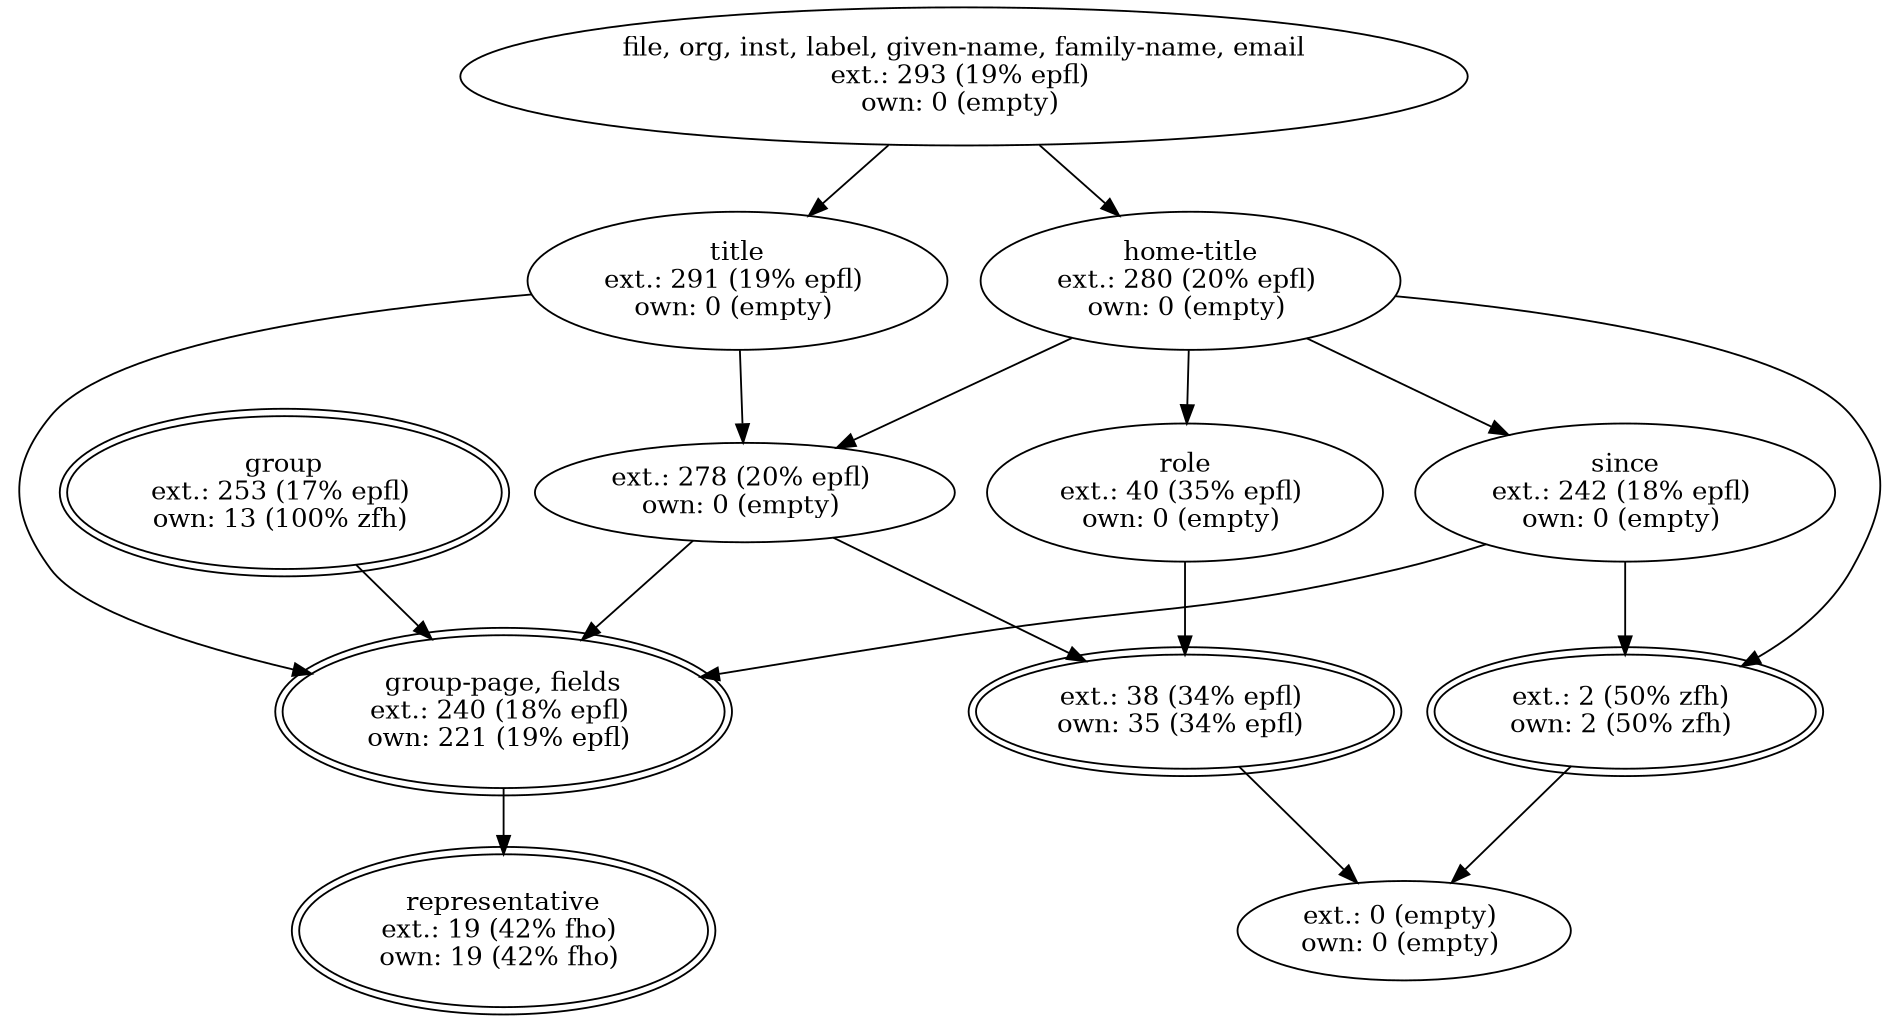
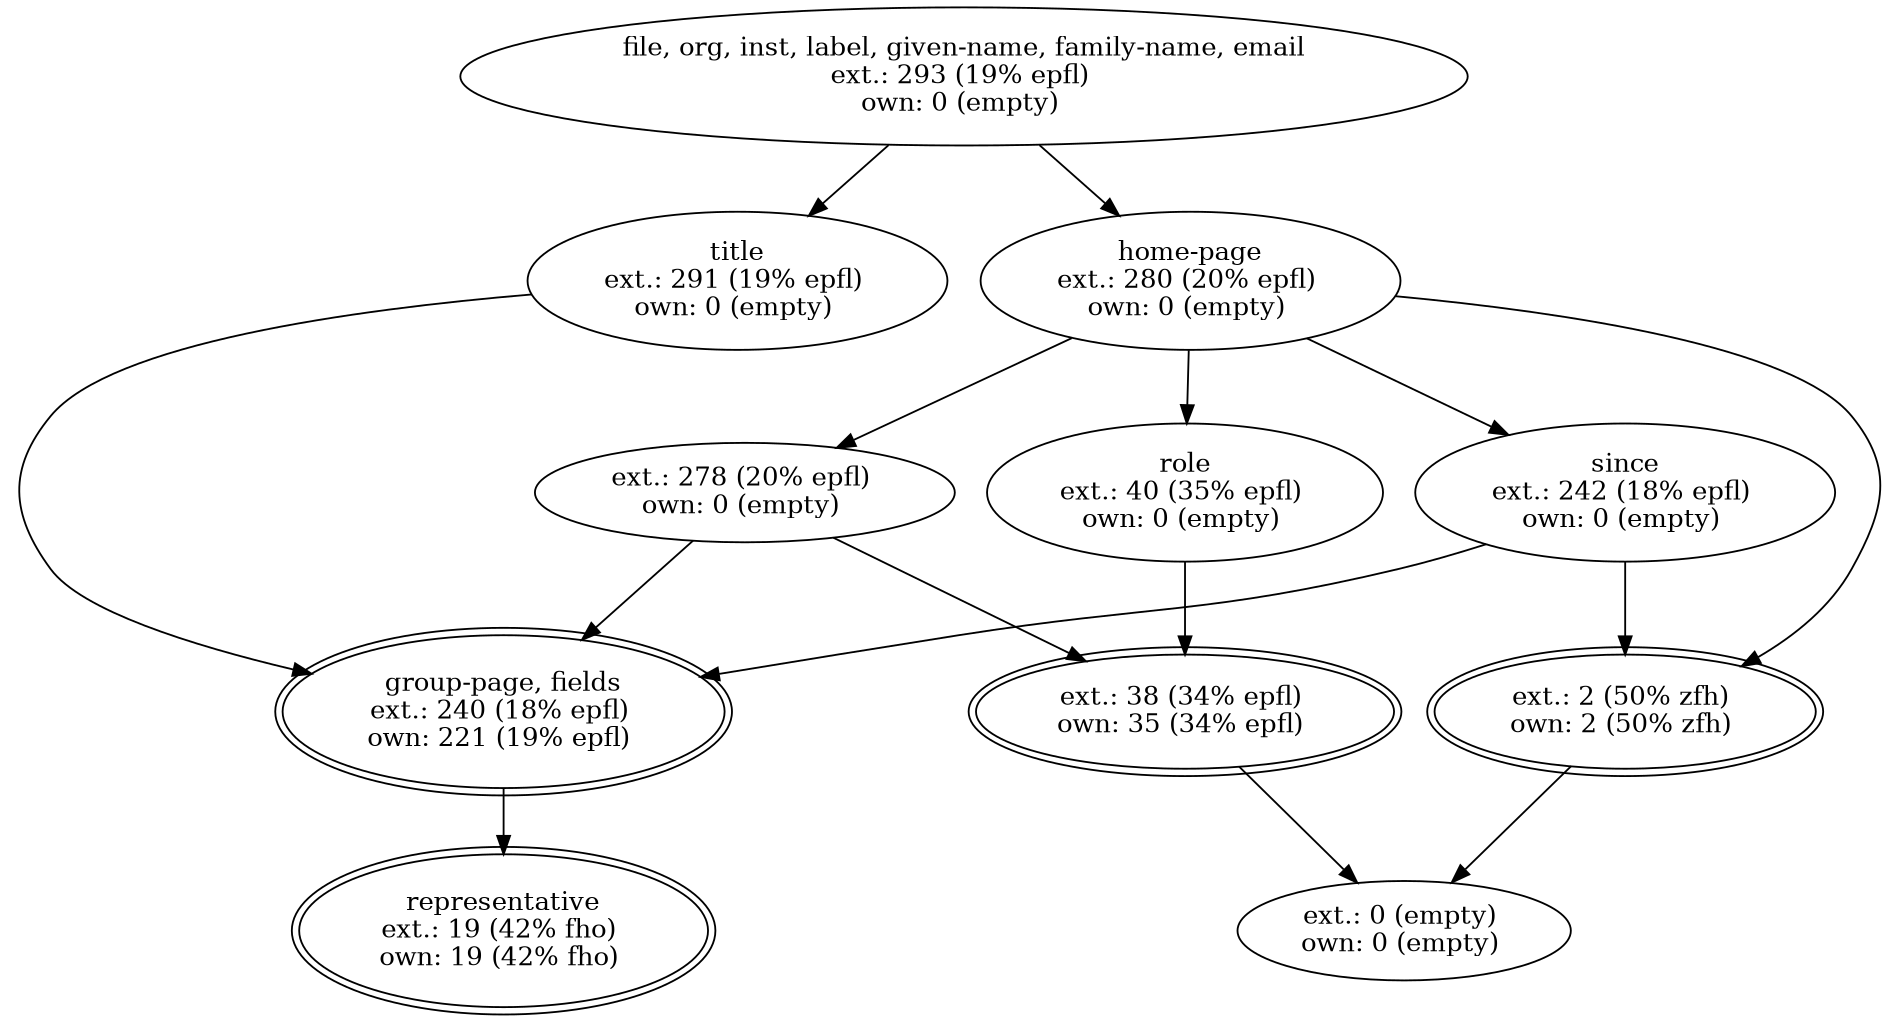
(1191, 281) -> (1191, 281)
(741, 387) -> none
(284, 493) -> none
